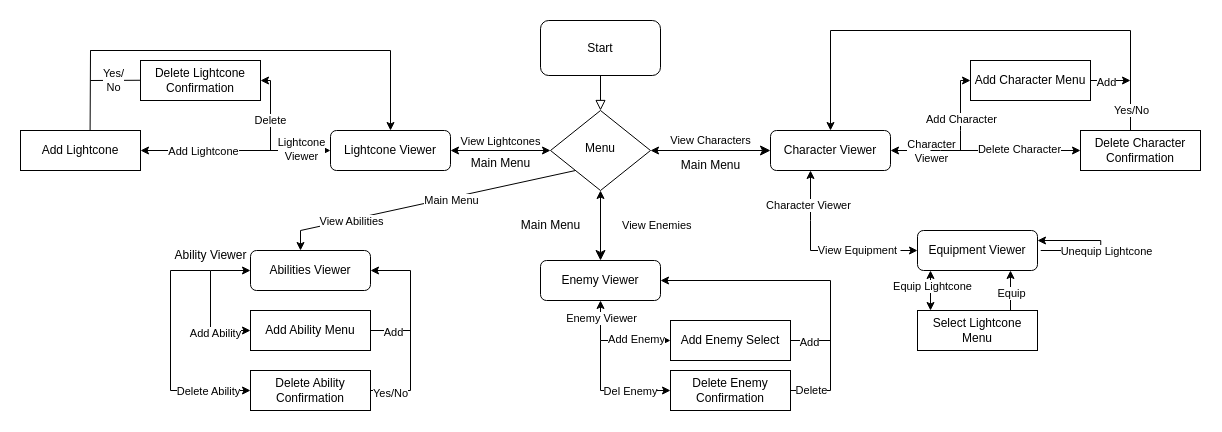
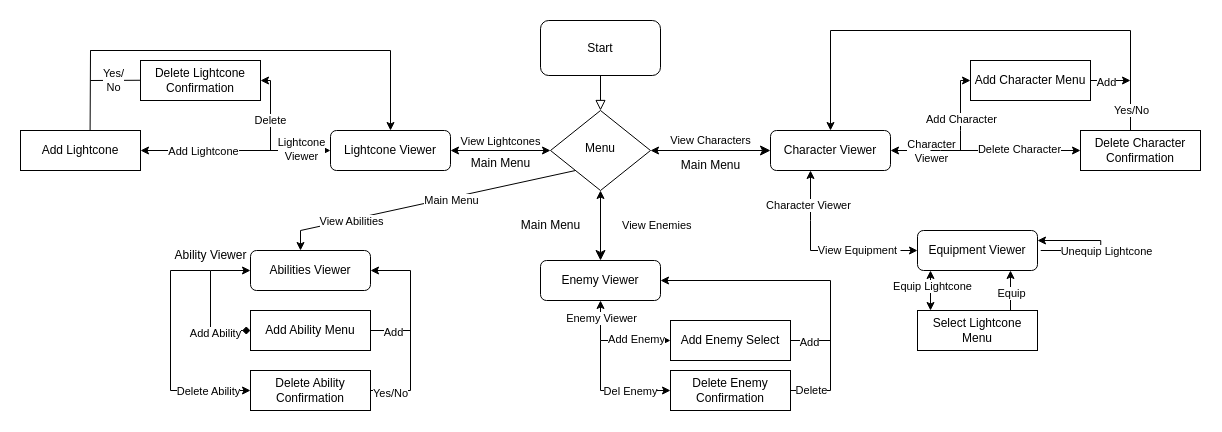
(242, 331) -> (242, 331)
